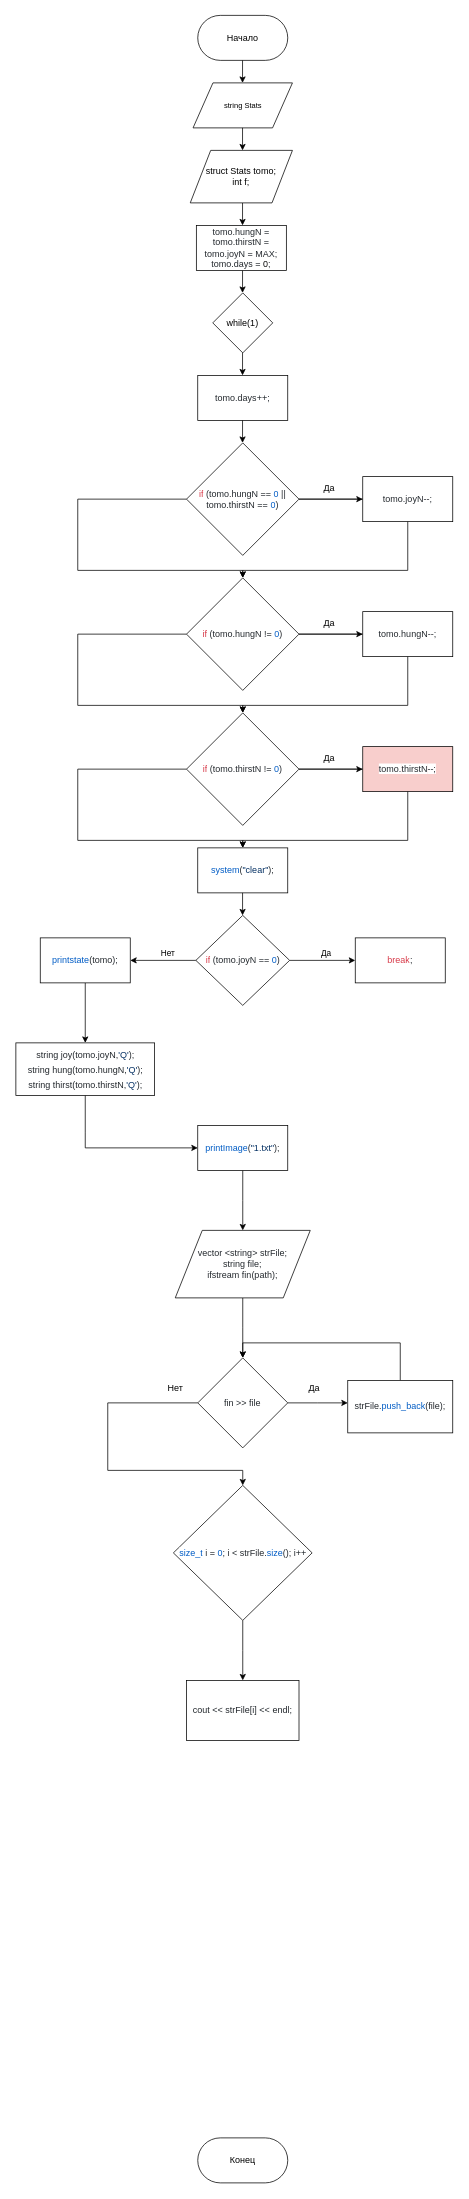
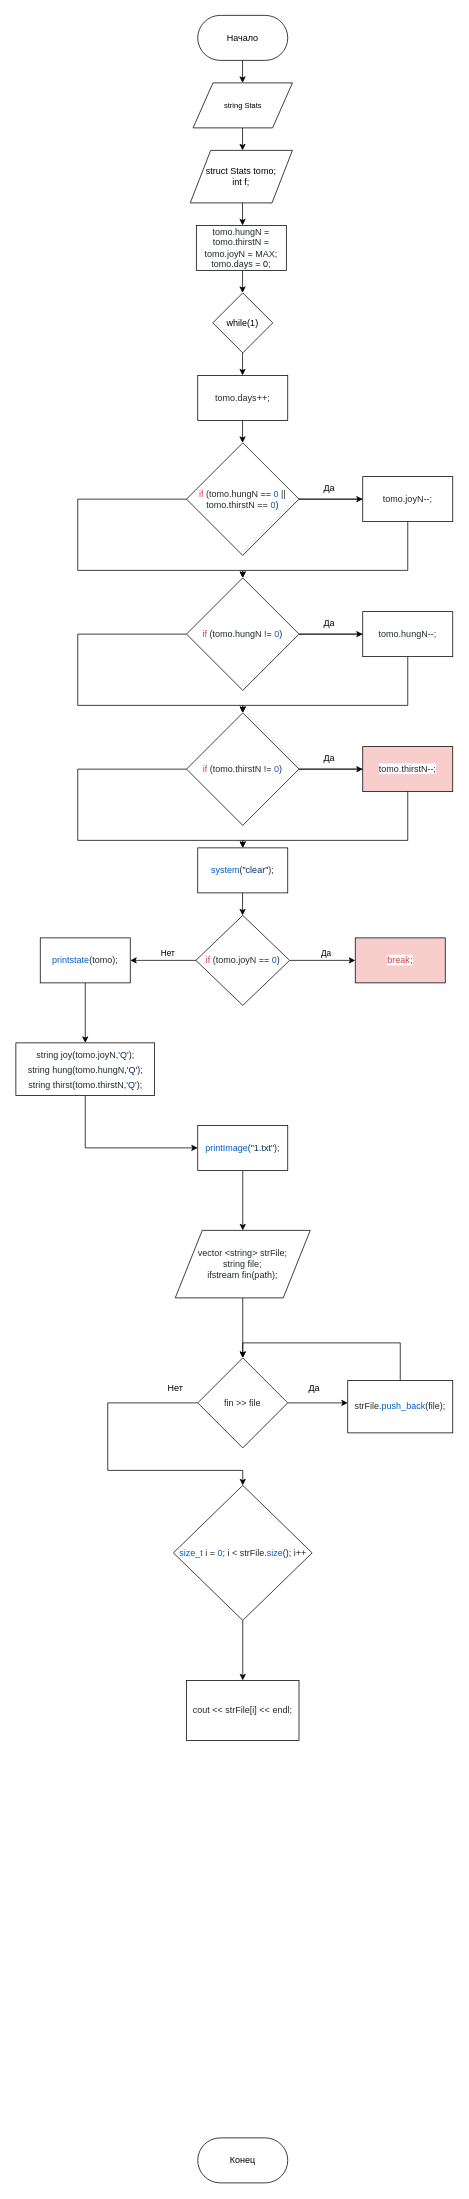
(400, 960) -> (400, 960)
